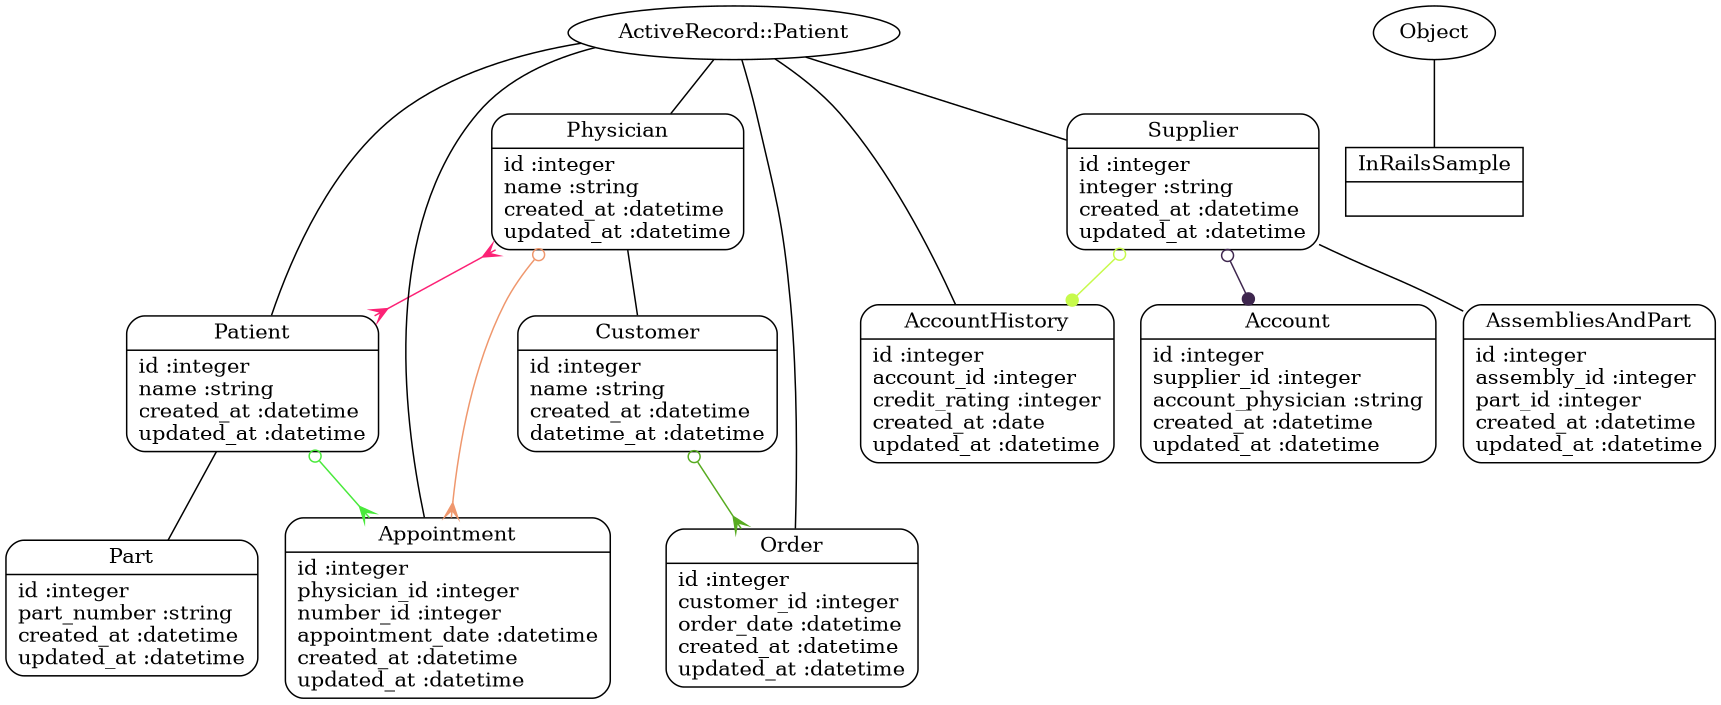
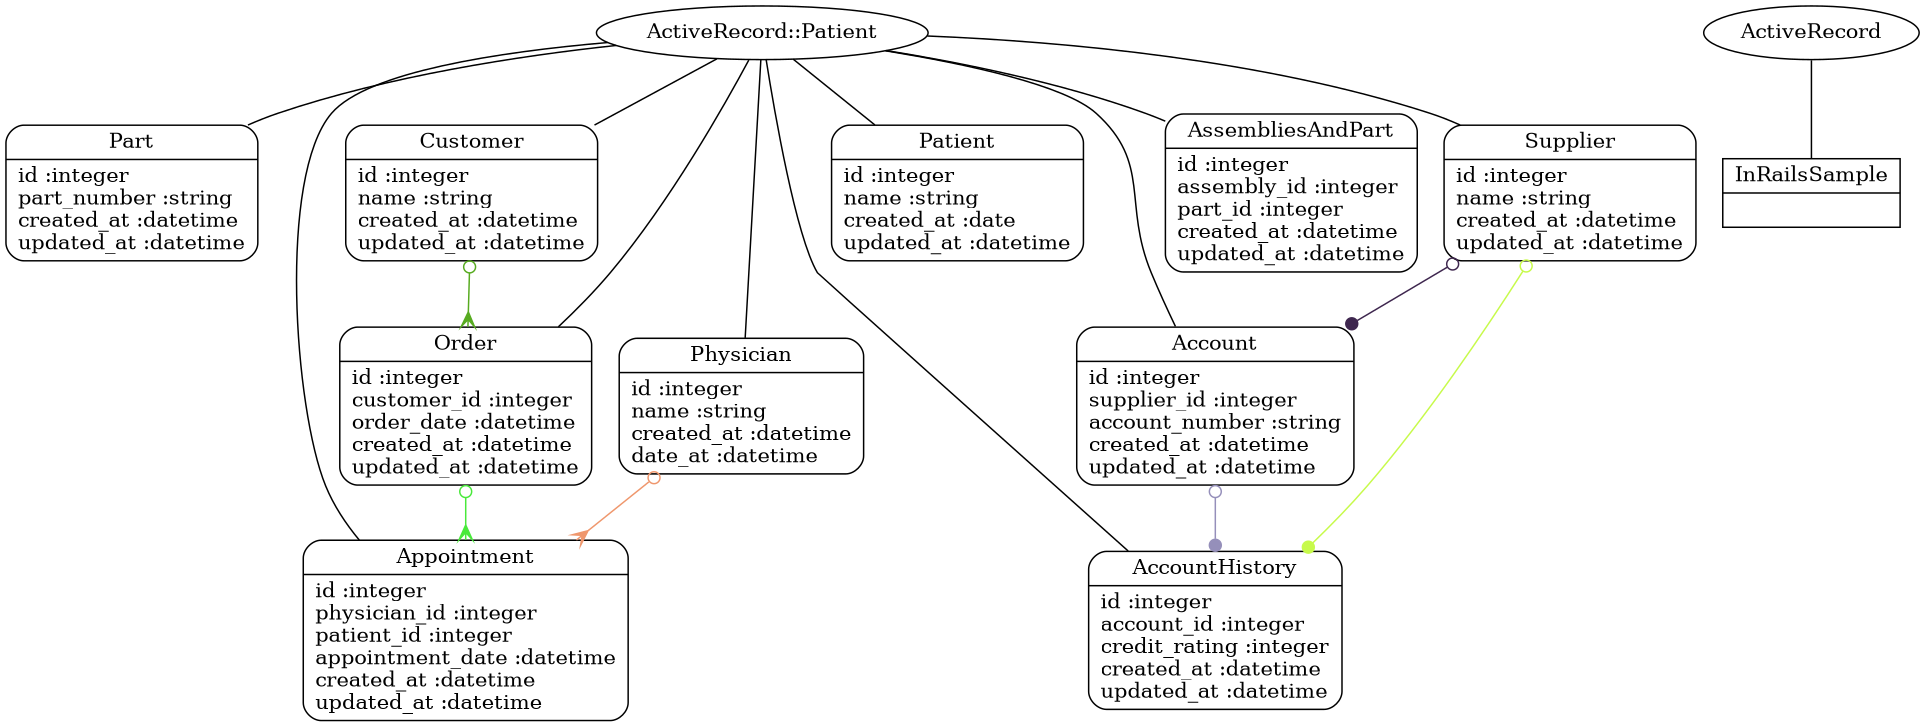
(1434, 33) -> (1811, 33)
none -> (1100, 117)
(1156, 187) -> (1524, 198)
(618, 232) -> (725, 456)
(1392, 277) -> (1083, 93)
(435, 283) -> none
(633, 283) -> (656, 92)
(1288, 400) -> (1215, 422)
(249, 411) -> (930, 221)
(959, 422) -> (1211, 669)
(648, 434) -> (472, 243)
(339, 484) -> (466, 511)
(192, 496) -> (338, 95)
none -> (1215, 518)
(399, 613) -> (414, 636)
